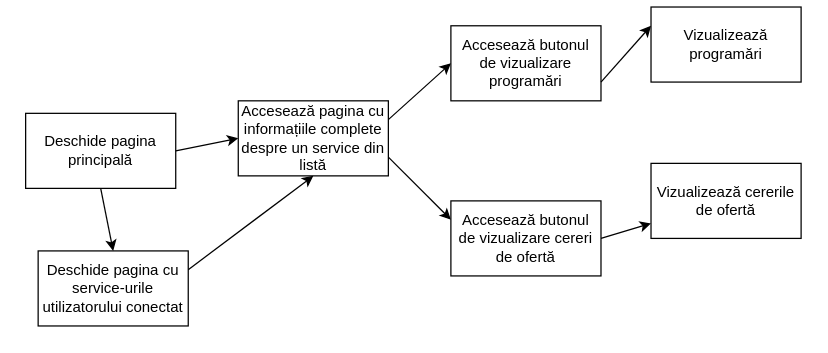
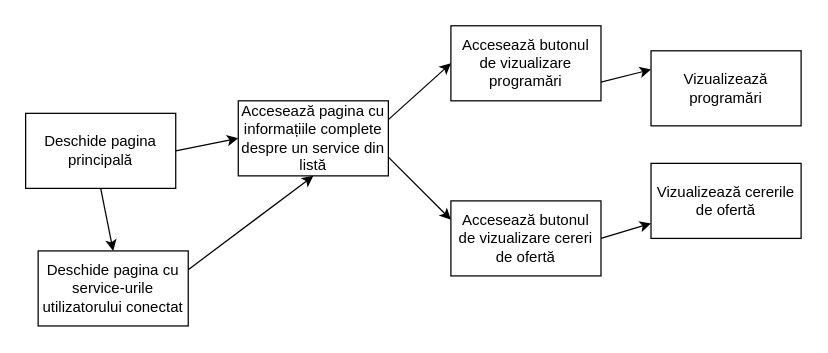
(726, 44) -> (726, 88)
